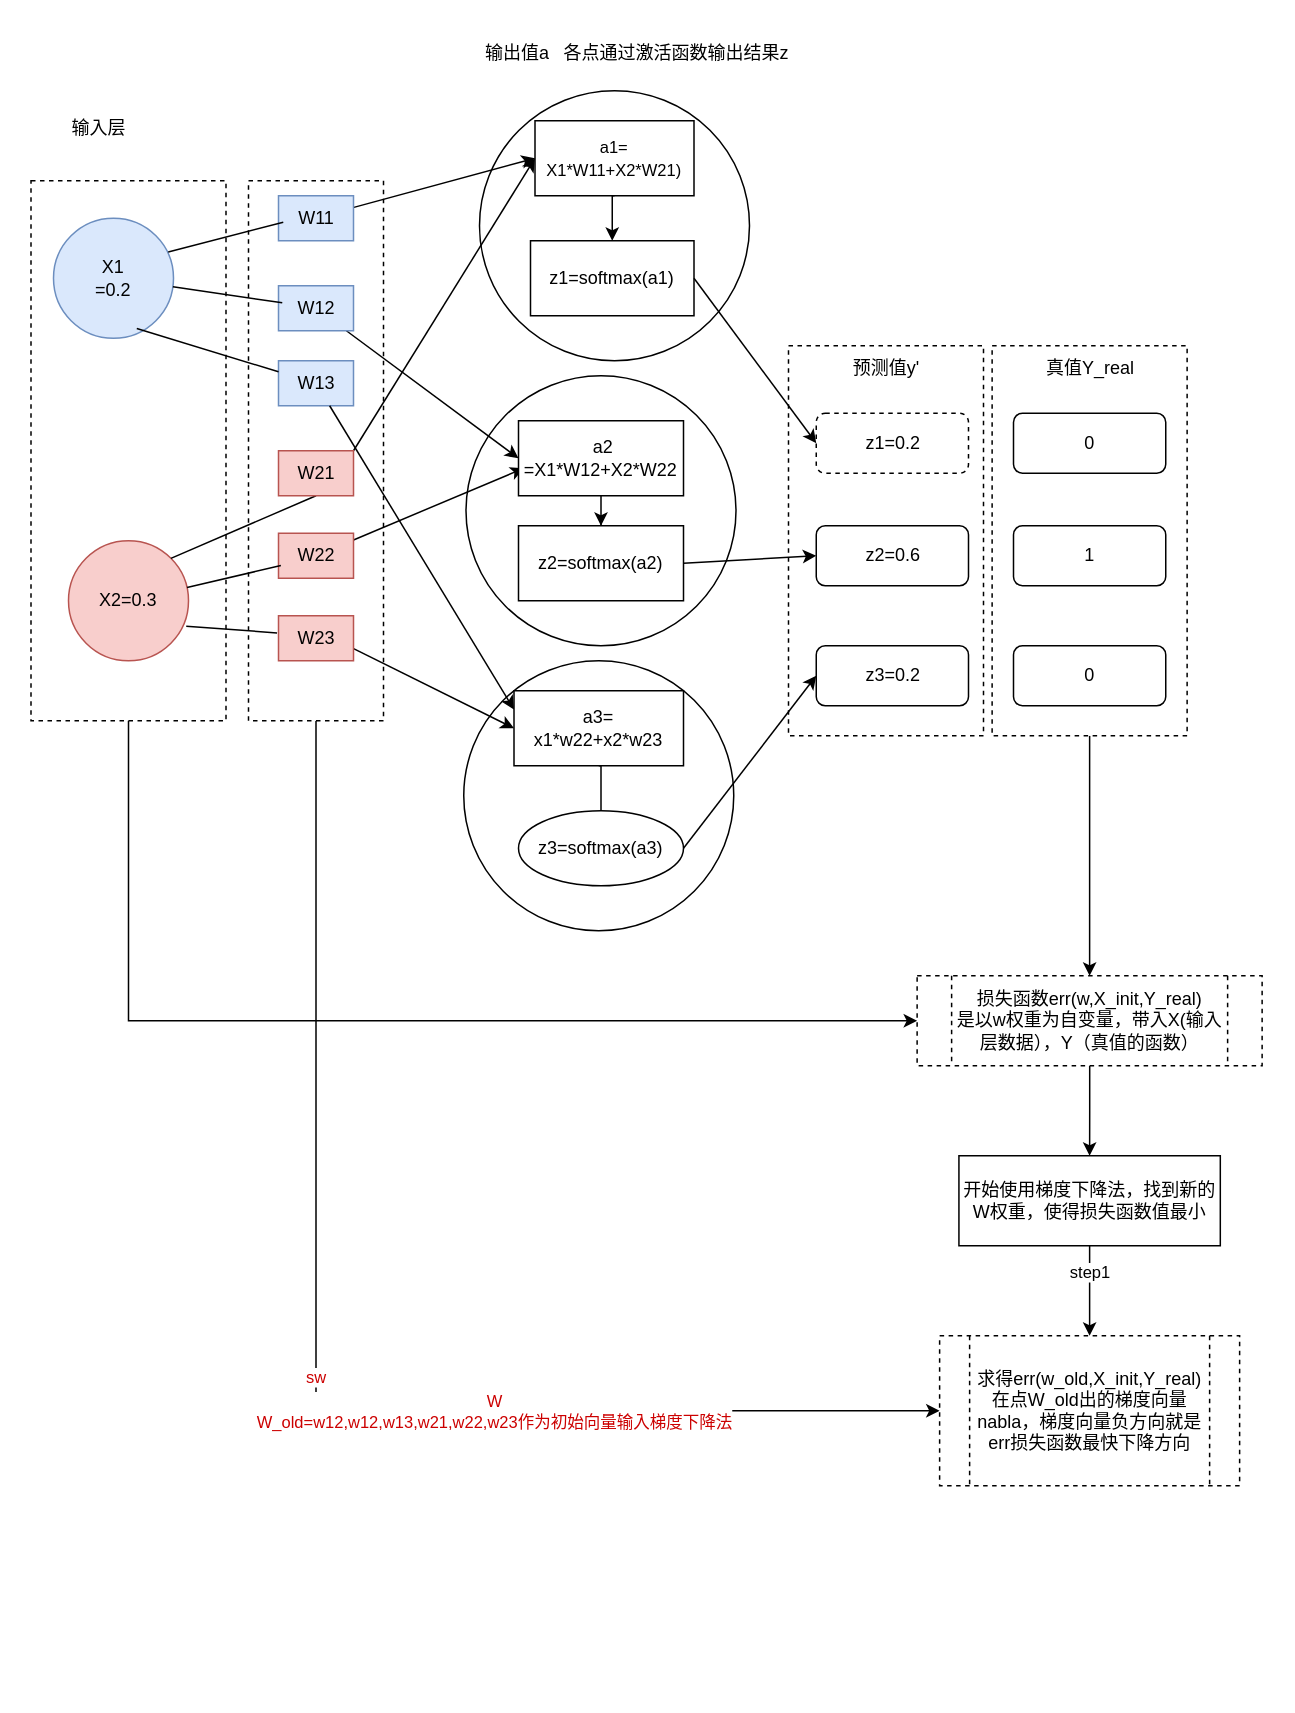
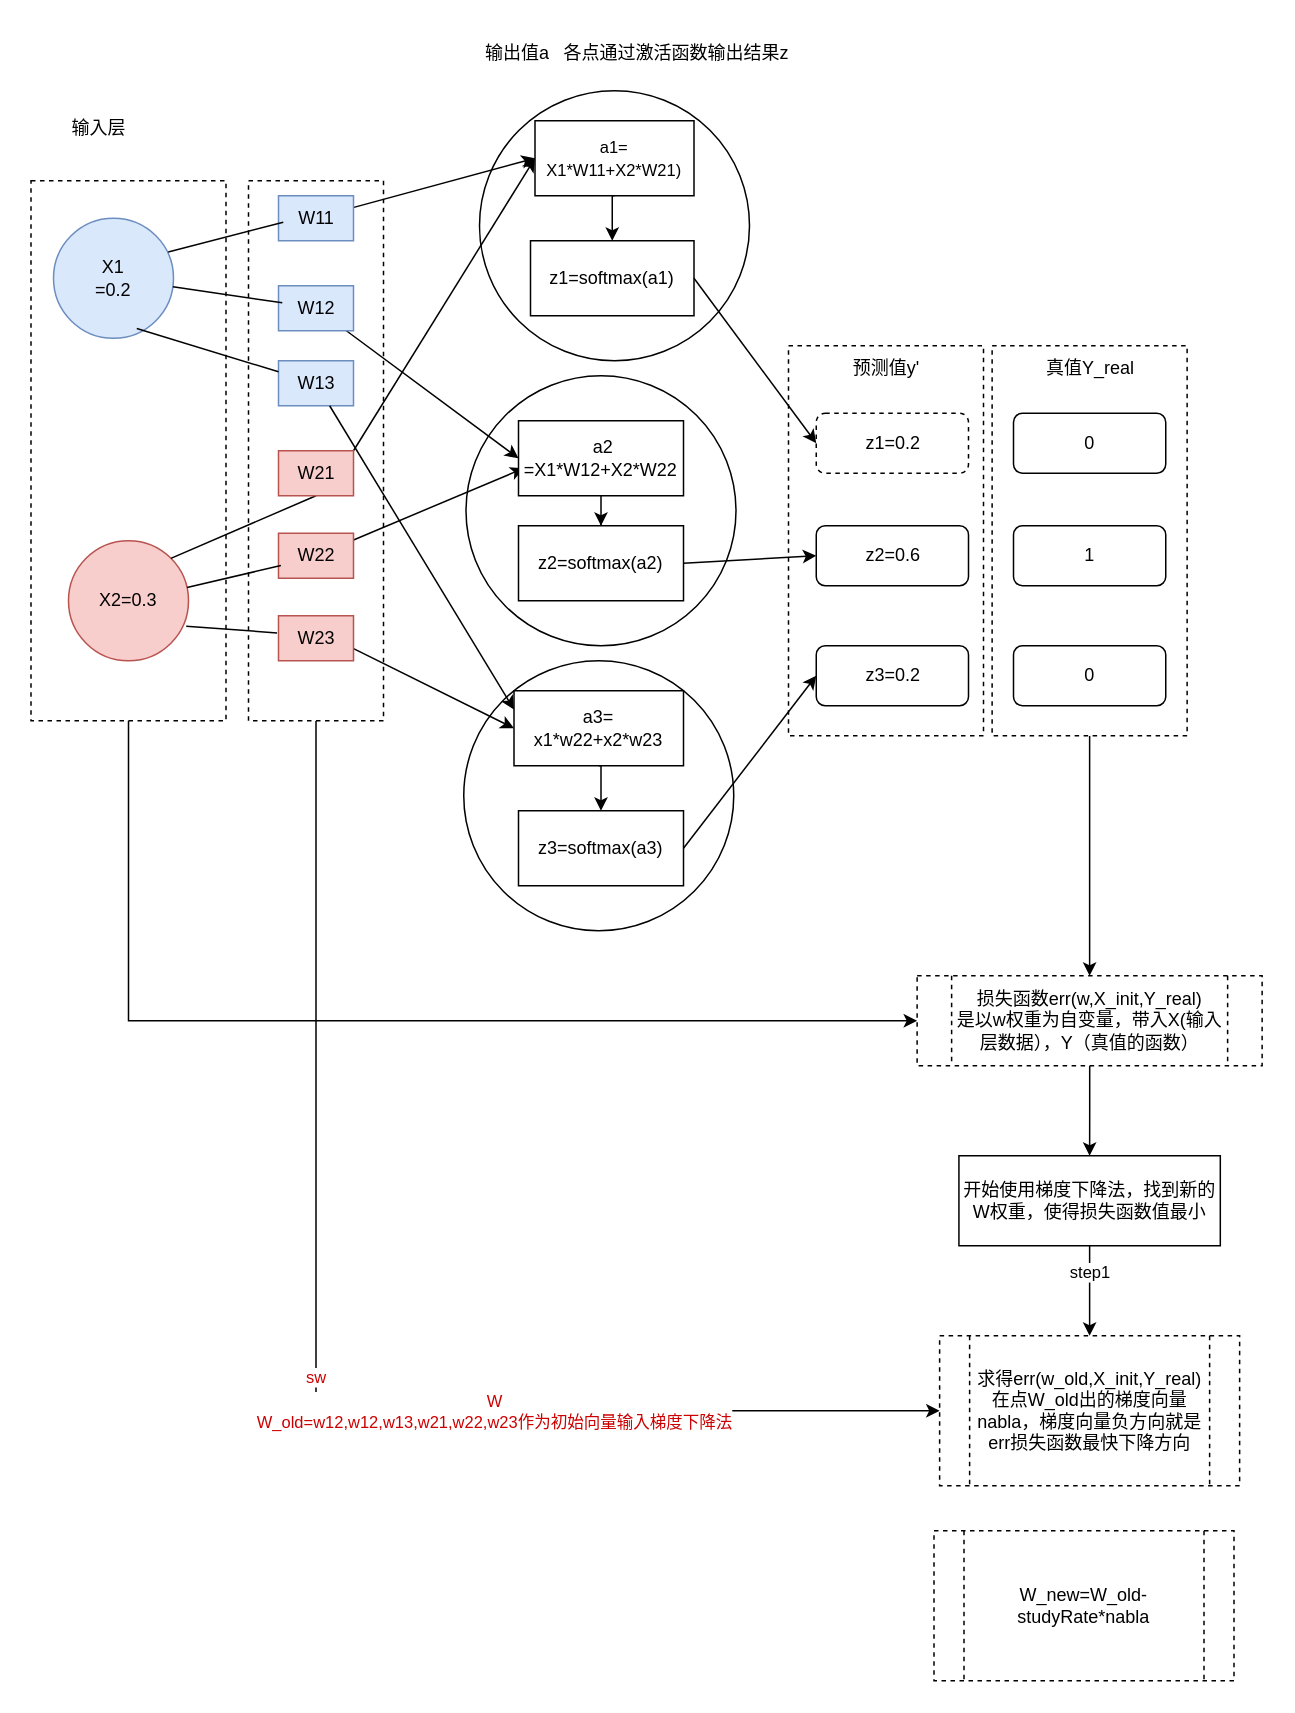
(601, 803) -> (601, 799)
(601, 848) -> (601, 848)
none -> (1084, 1606)
